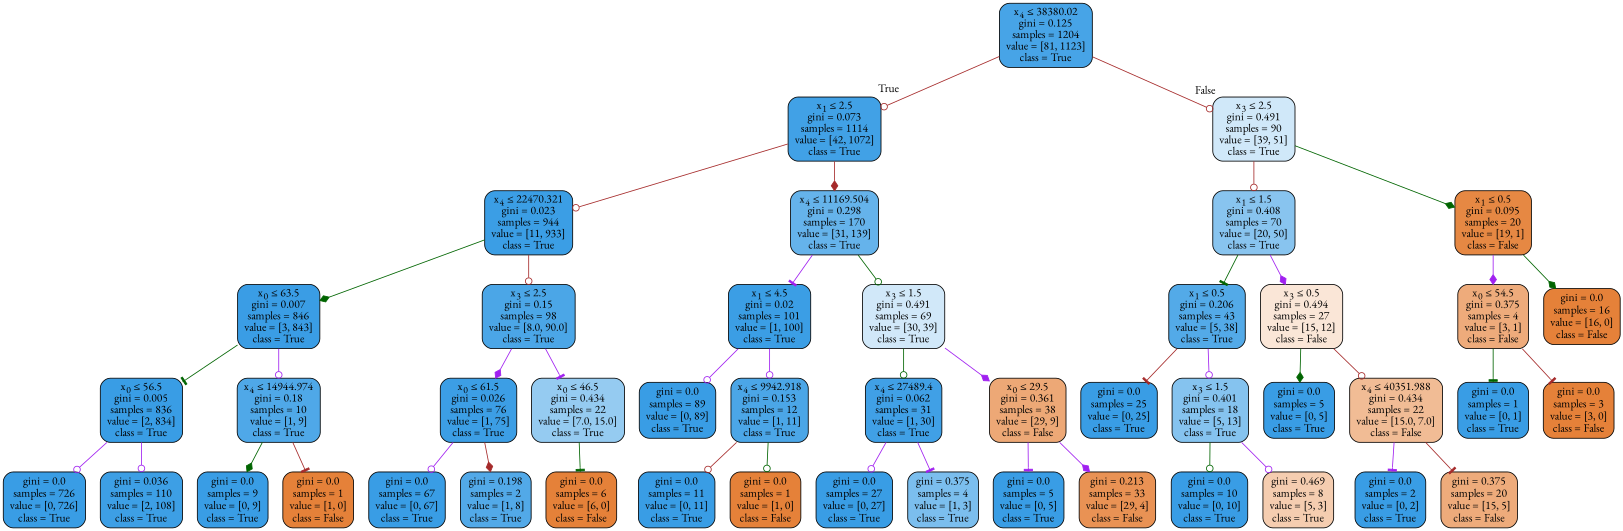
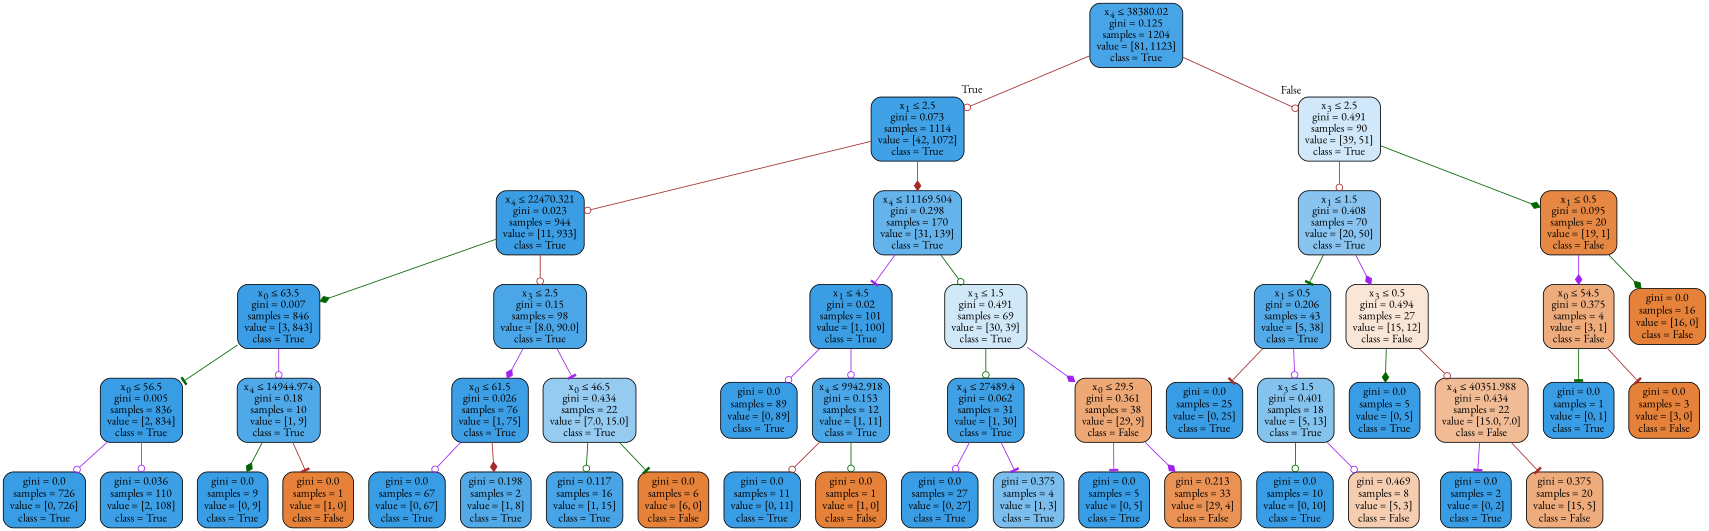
none -> (585, 500)
(1298, 518) -> (1384, 518)
